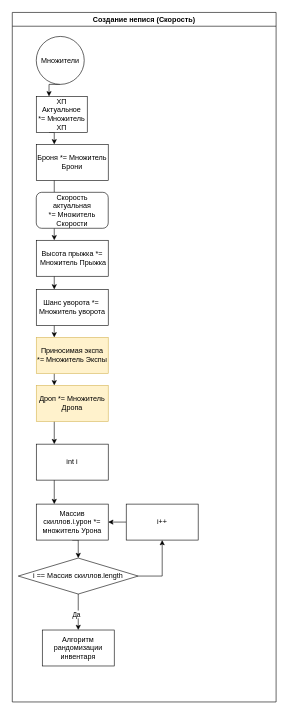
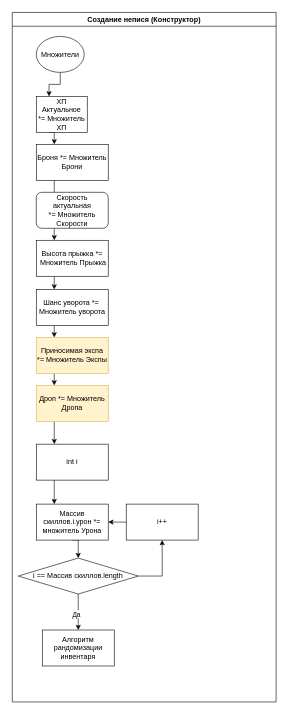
(144, 20) -> (144, 20)
(60, 60) -> (60, 54)
